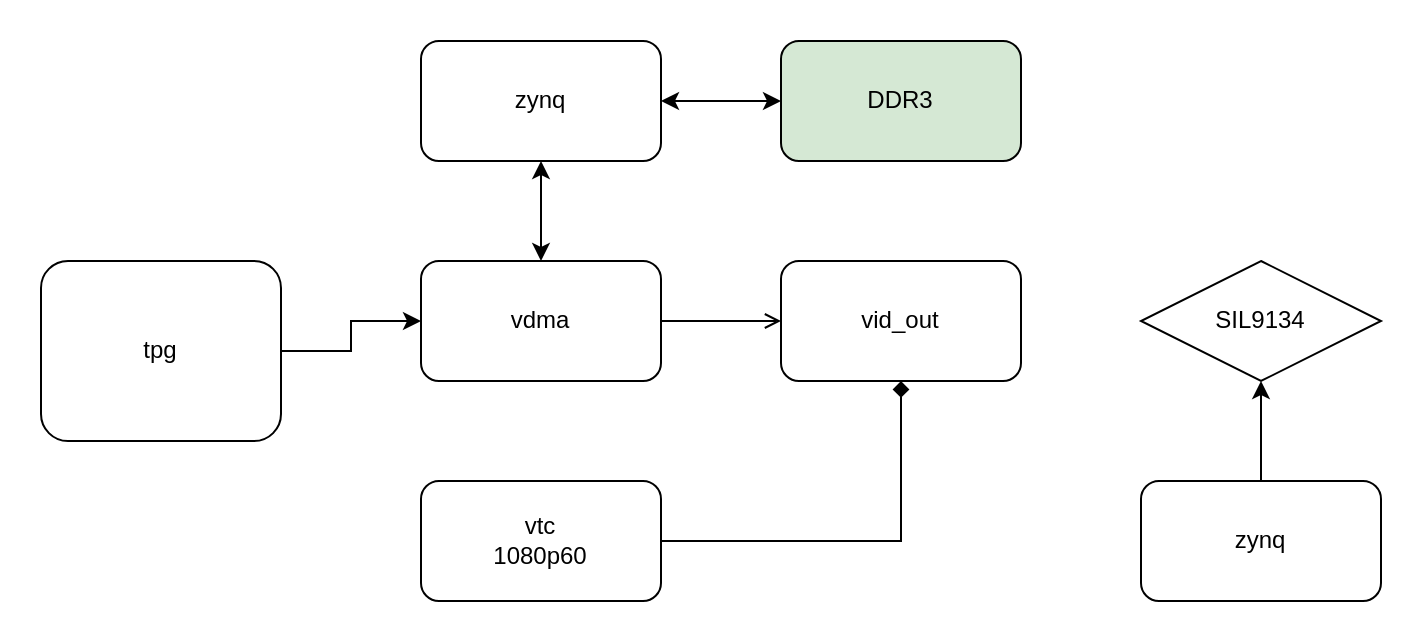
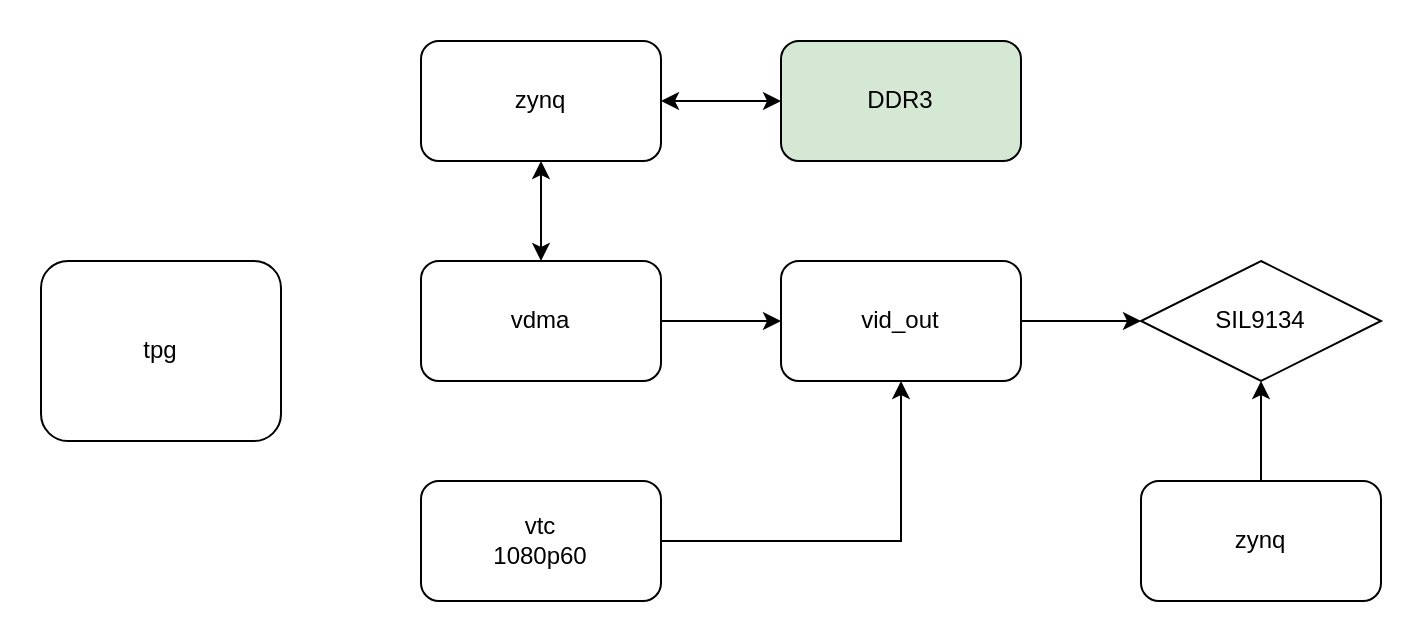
(768, 321) -> (766, 321)
none -> (1074, 321)
(351, 343) -> none
(901, 397) -> (901, 396)
